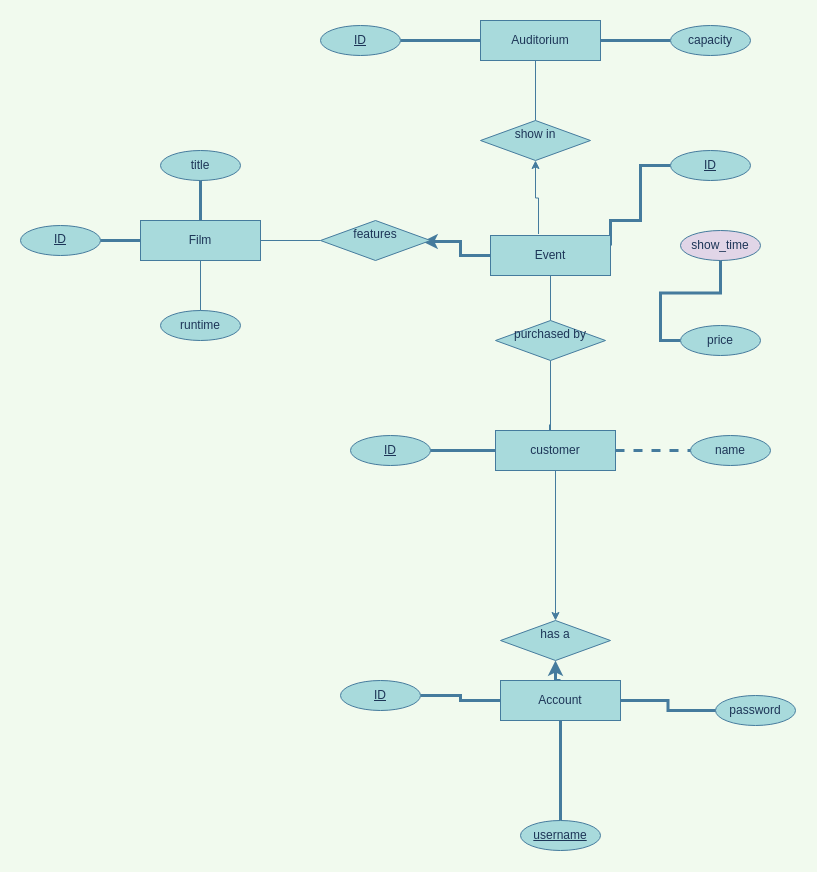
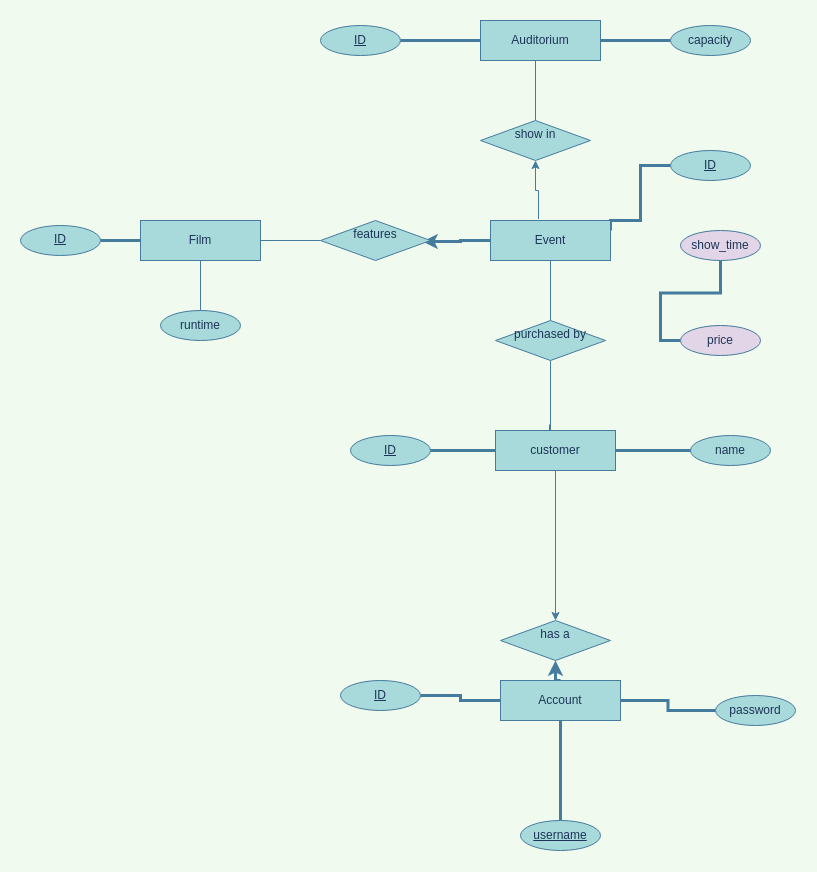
(201, 166) -> none
(201, 201) -> none
(551, 256) -> (551, 241)
(721, 341) -> (721, 341)
(653, 451) -> (653, 451)
